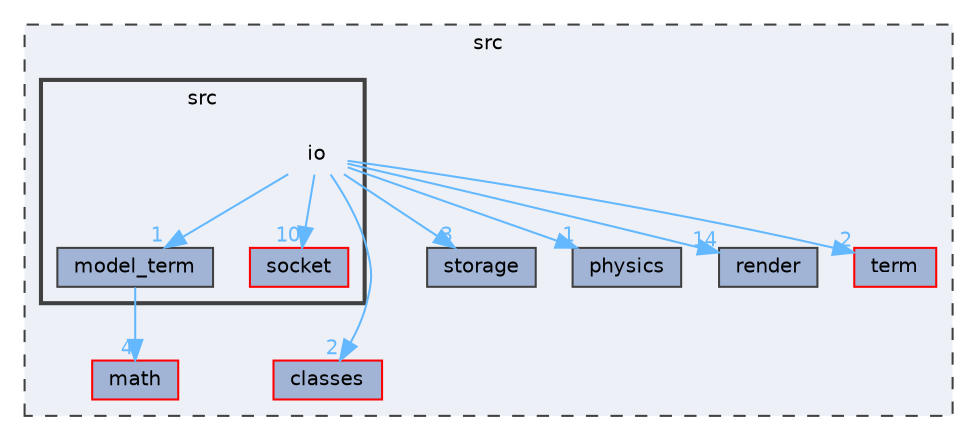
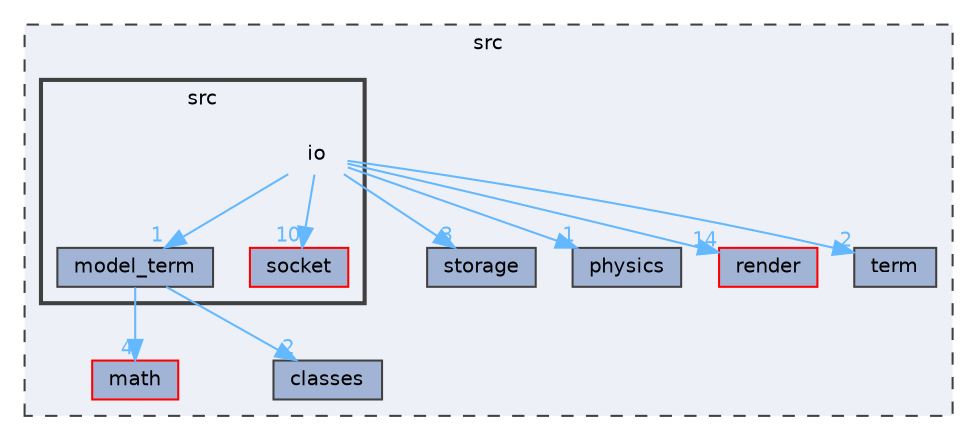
(369, 256) -> (222, 318)
(768, 267) -> (768, 267)
(895, 267) -> (895, 267)
(328, 380) -> (328, 380)
